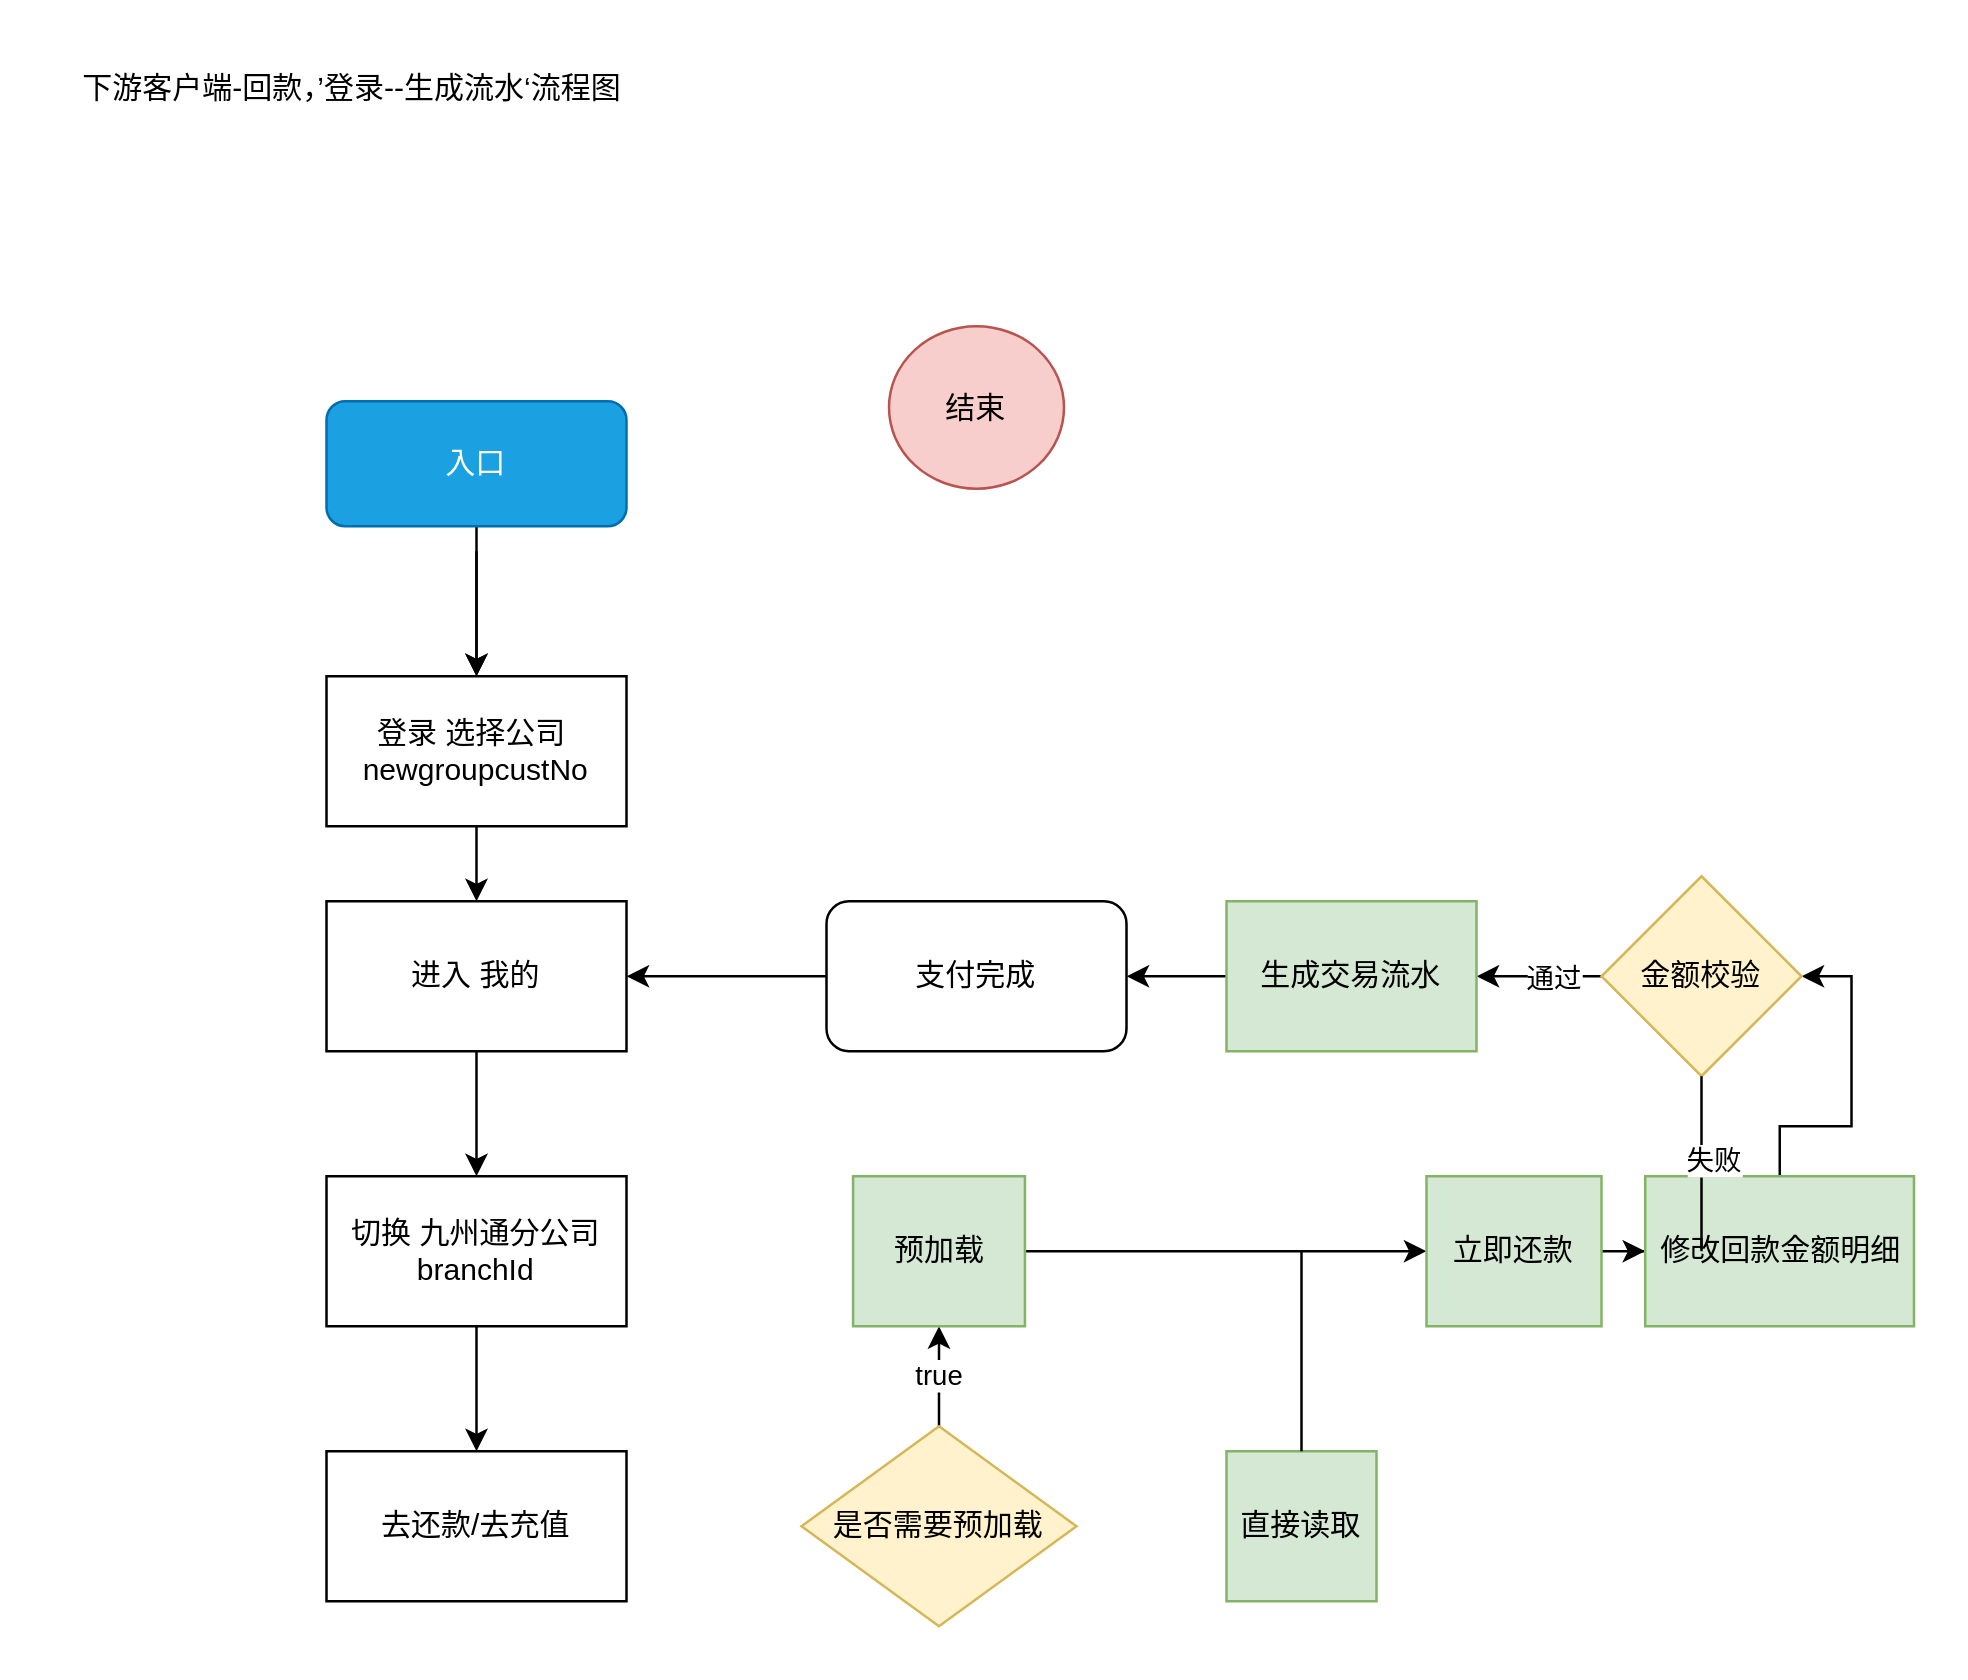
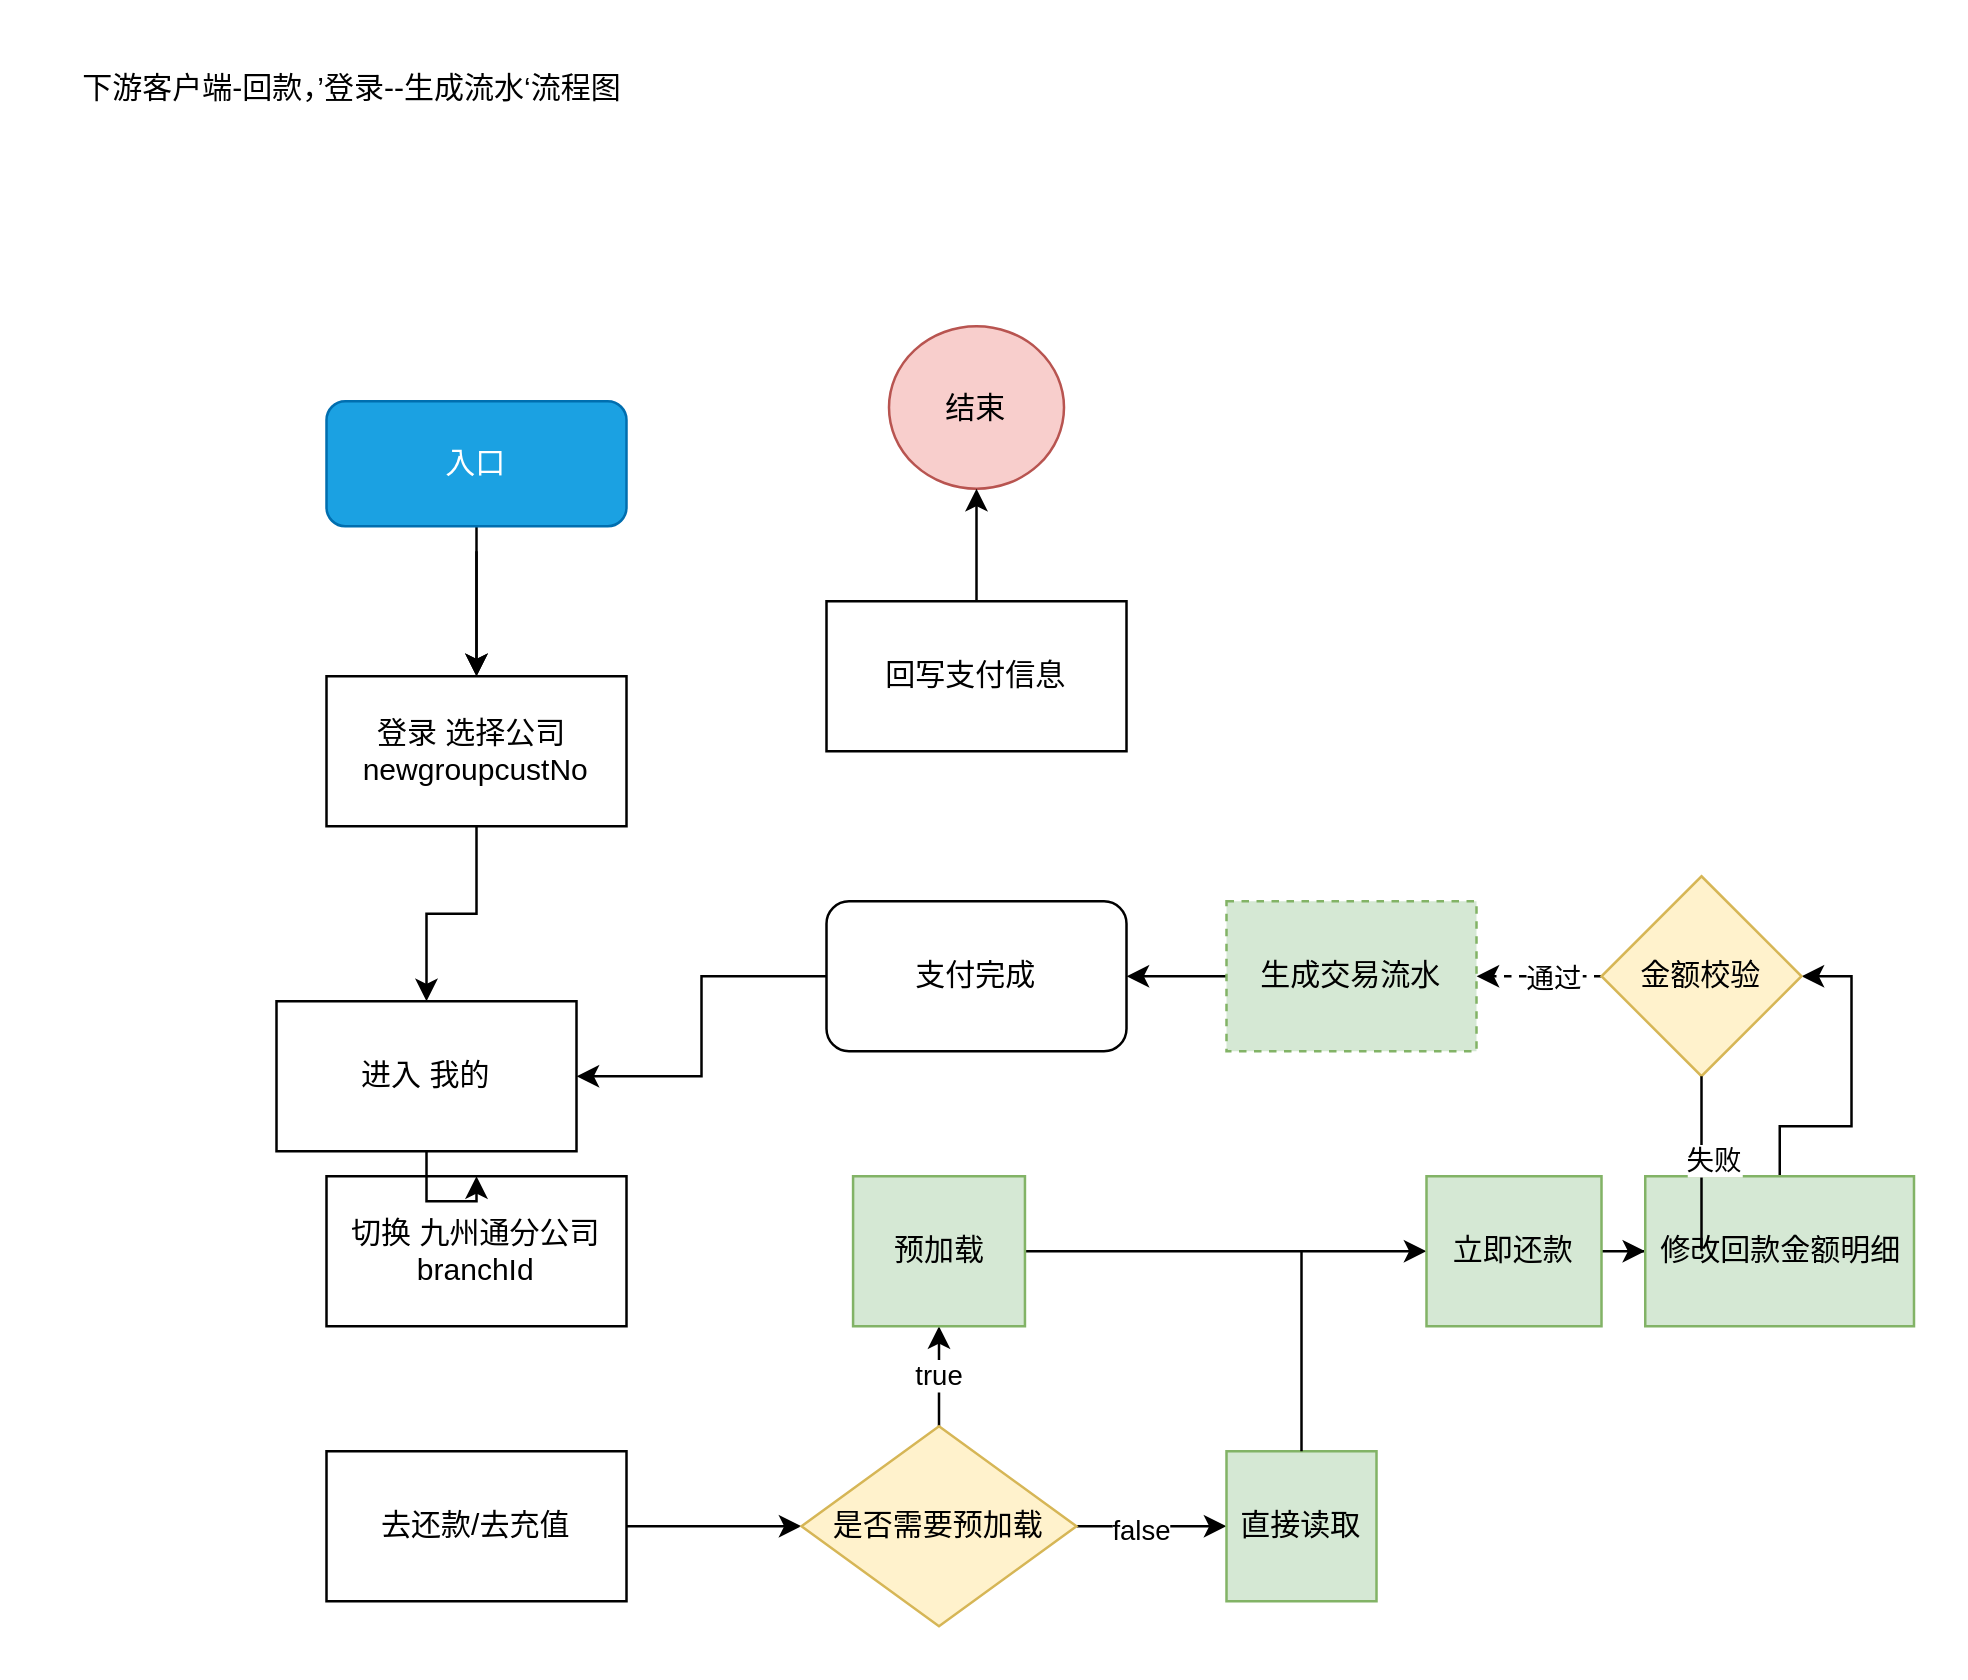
none -> (976, 553)
none -> (976, 676)
(476, 976) -> (426, 1076)
(1351, 976) -> (1351, 976)
(1512, 976) -> (1512, 976)
(476, 1380) -> none
none -> (705, 1526)
none -> (1143, 1526)
